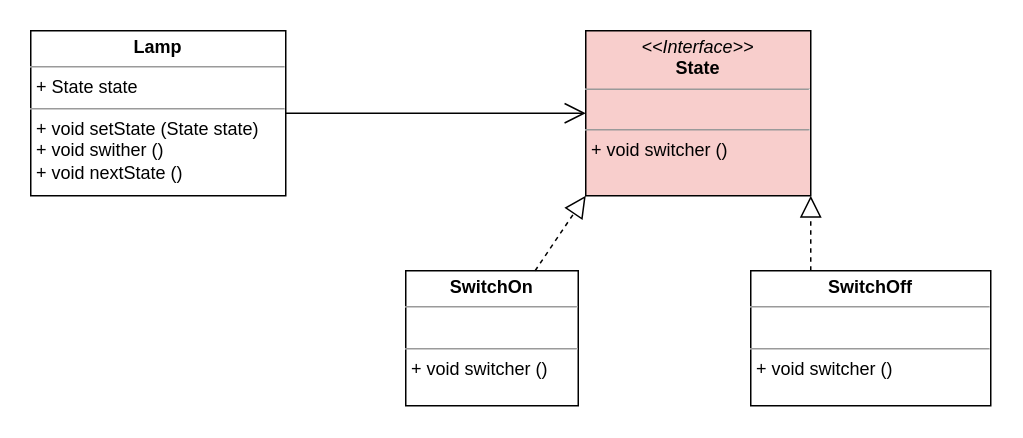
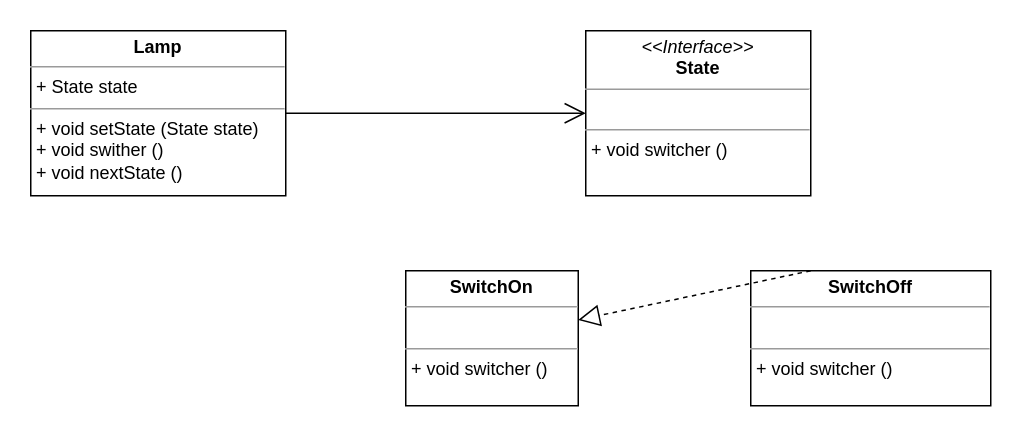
(698, 113) -> (698, 113)
(554, 242) -> none
(811, 244) -> (705, 293)
